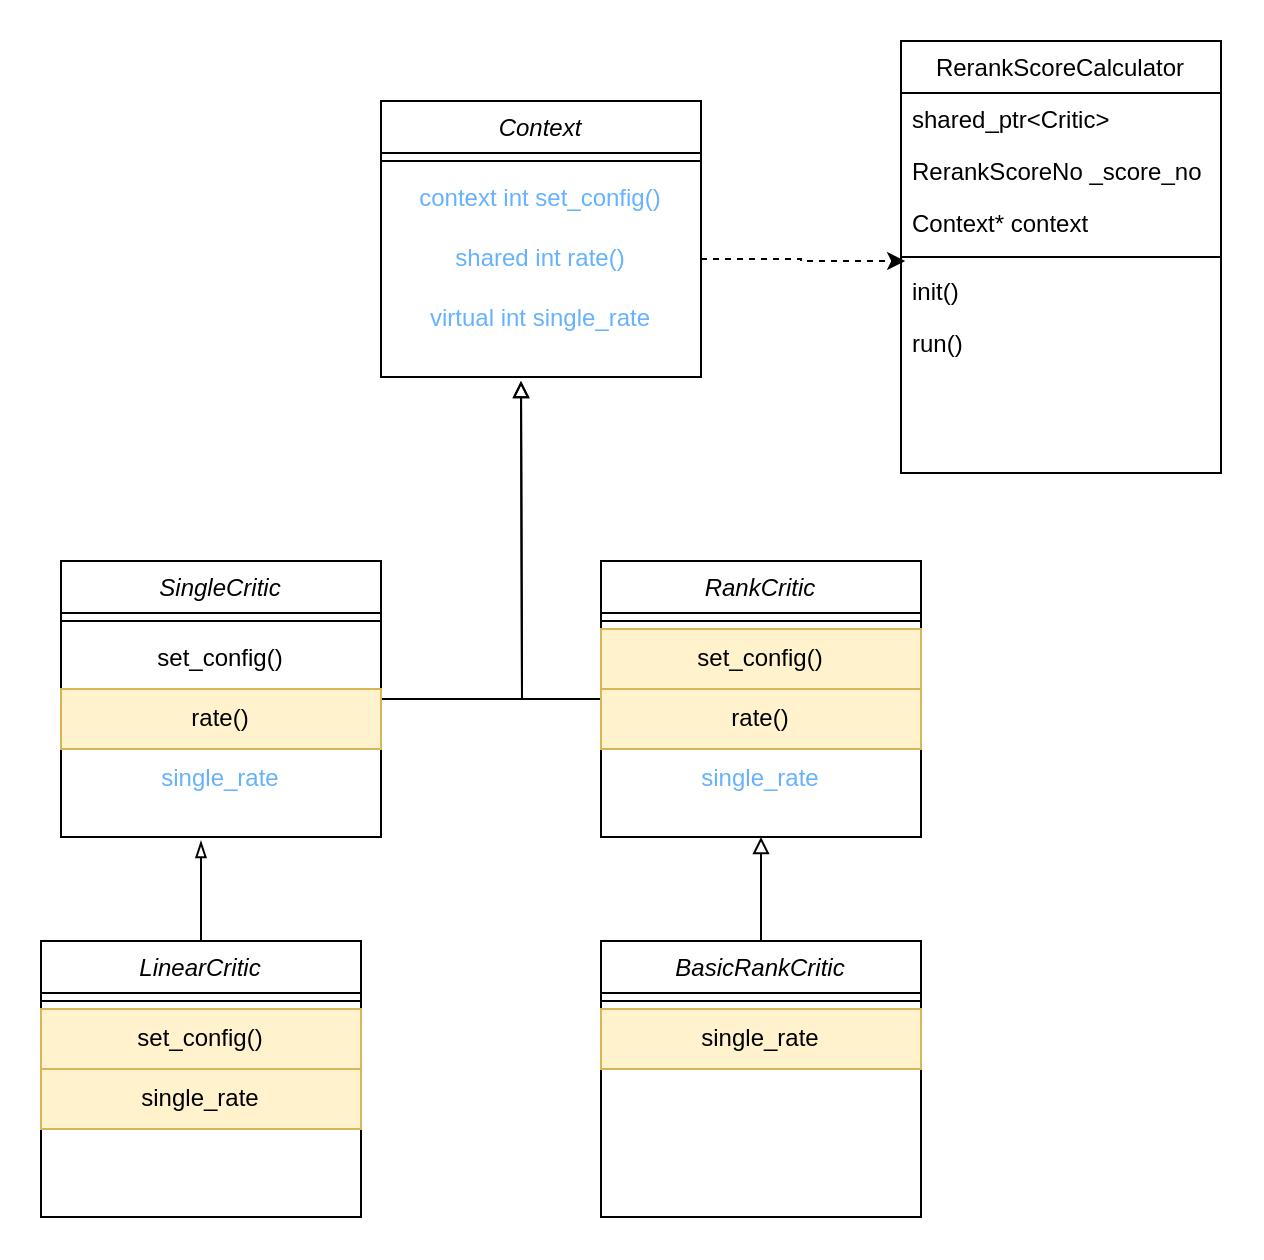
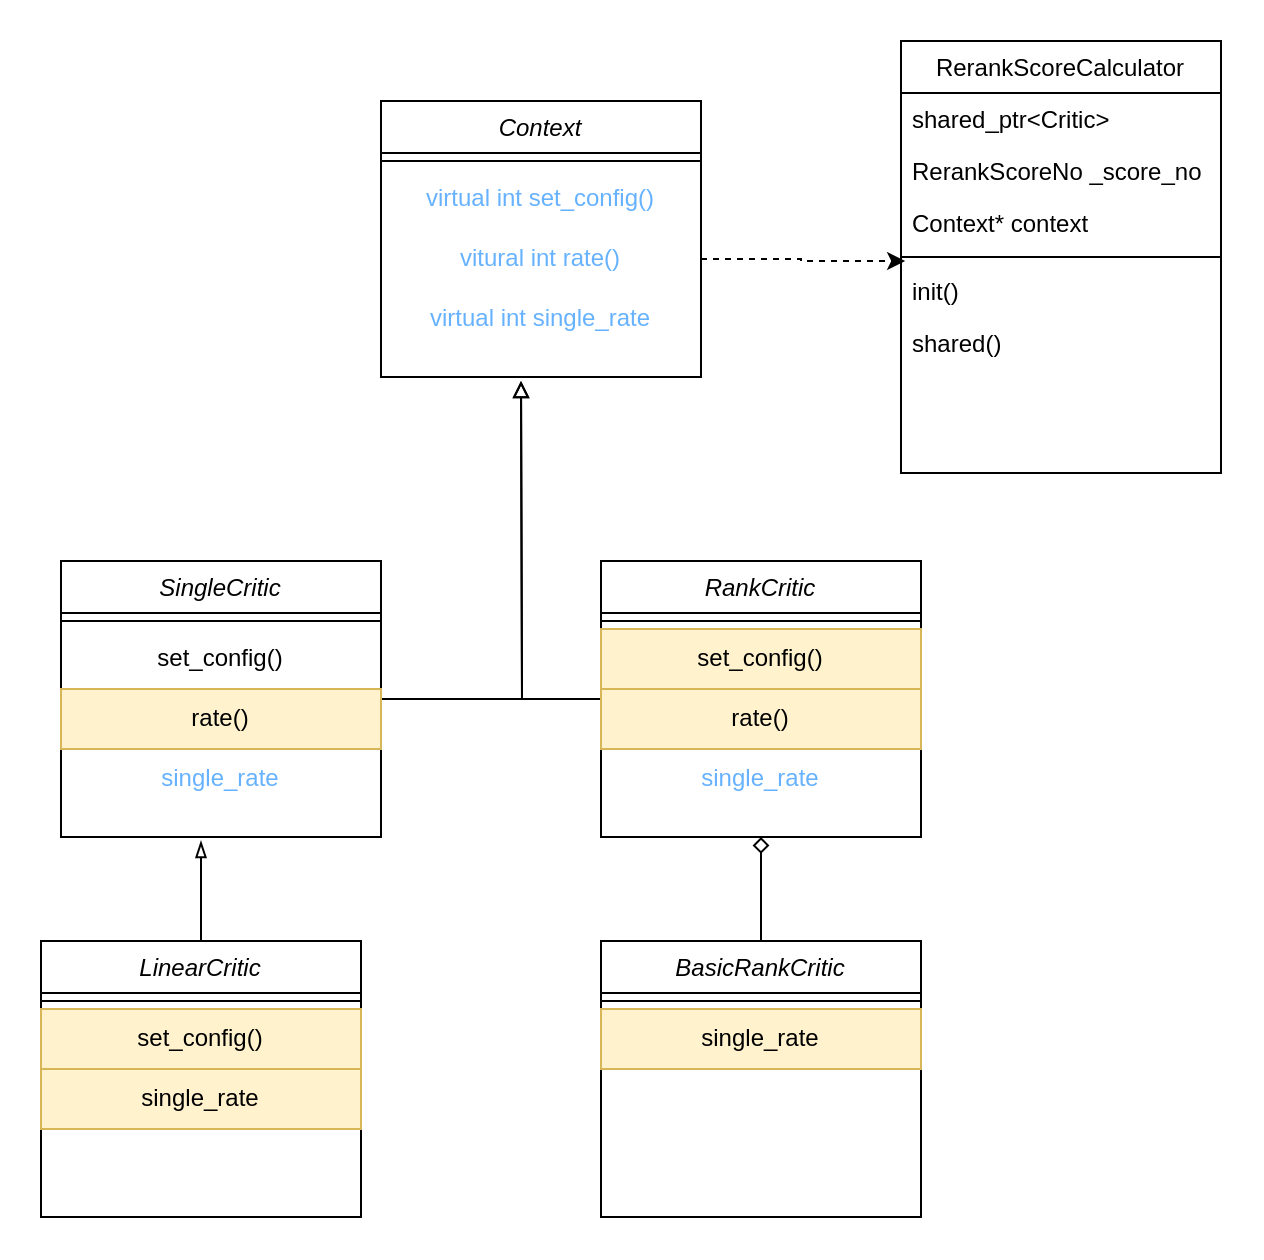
(541, 199) -> (541, 199)
(541, 259) -> (541, 259)
(946, 344) -> (966, 344)
(761, 854) -> (761, 854)
